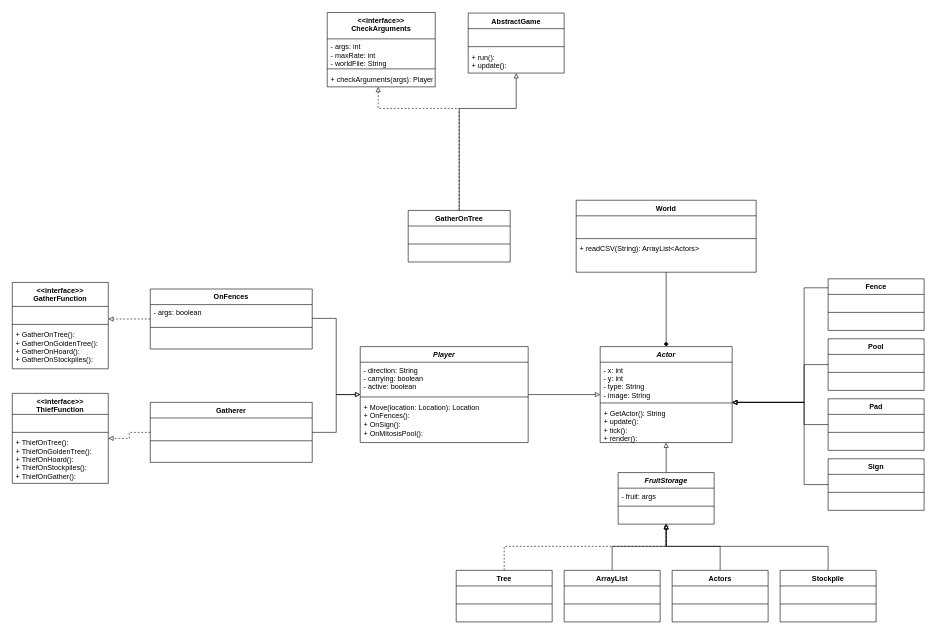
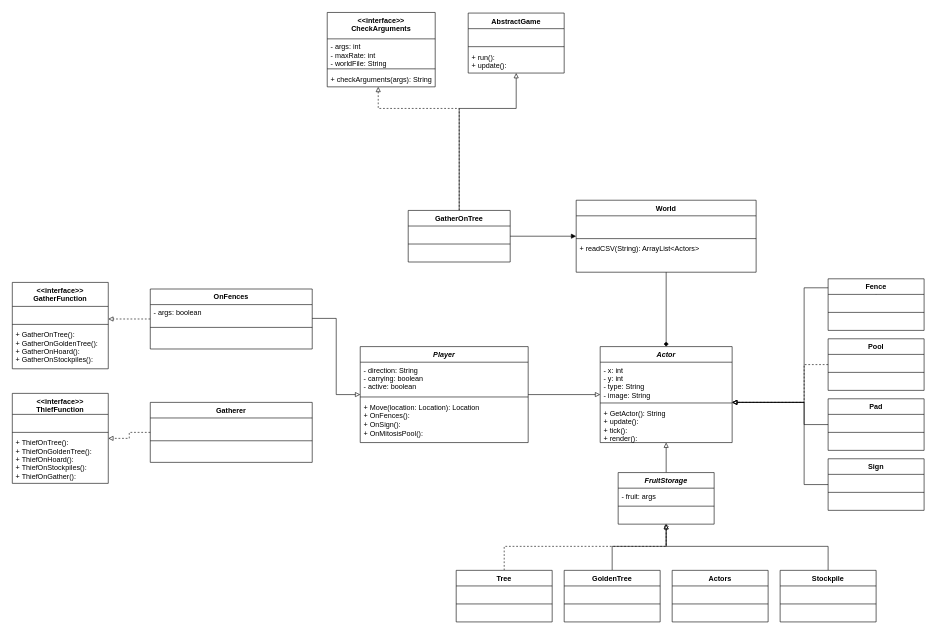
(387, 79) -> (387, 79)
none -> (570, 236)
(816, 365) -> (816, 365)
(336, 425) -> none
(720, 559) -> none
(612, 578) -> (612, 578)
